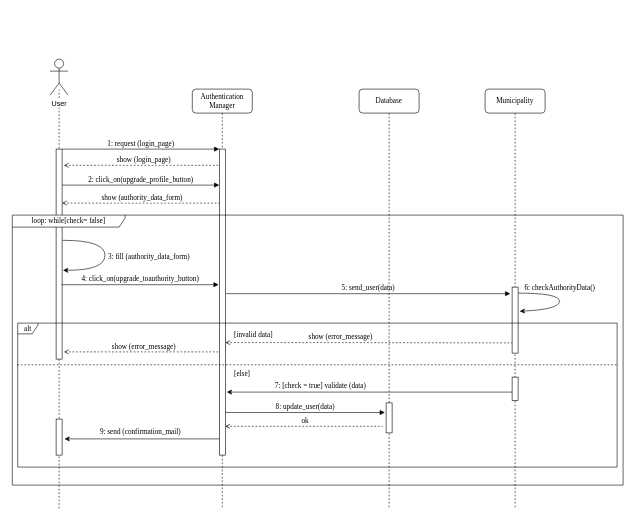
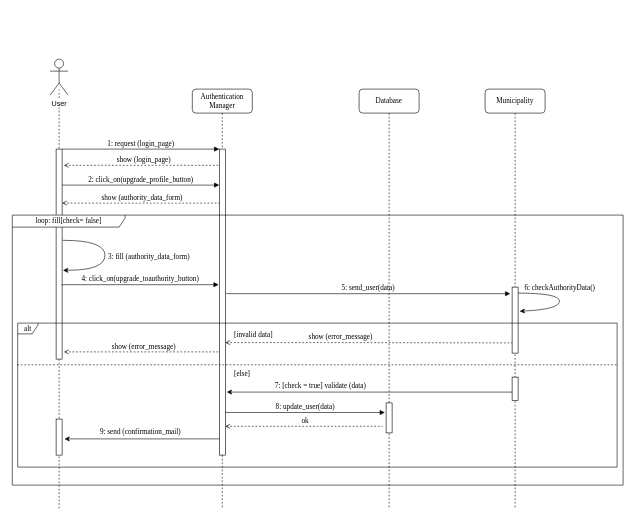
(69, 221) -> (69, 221)
